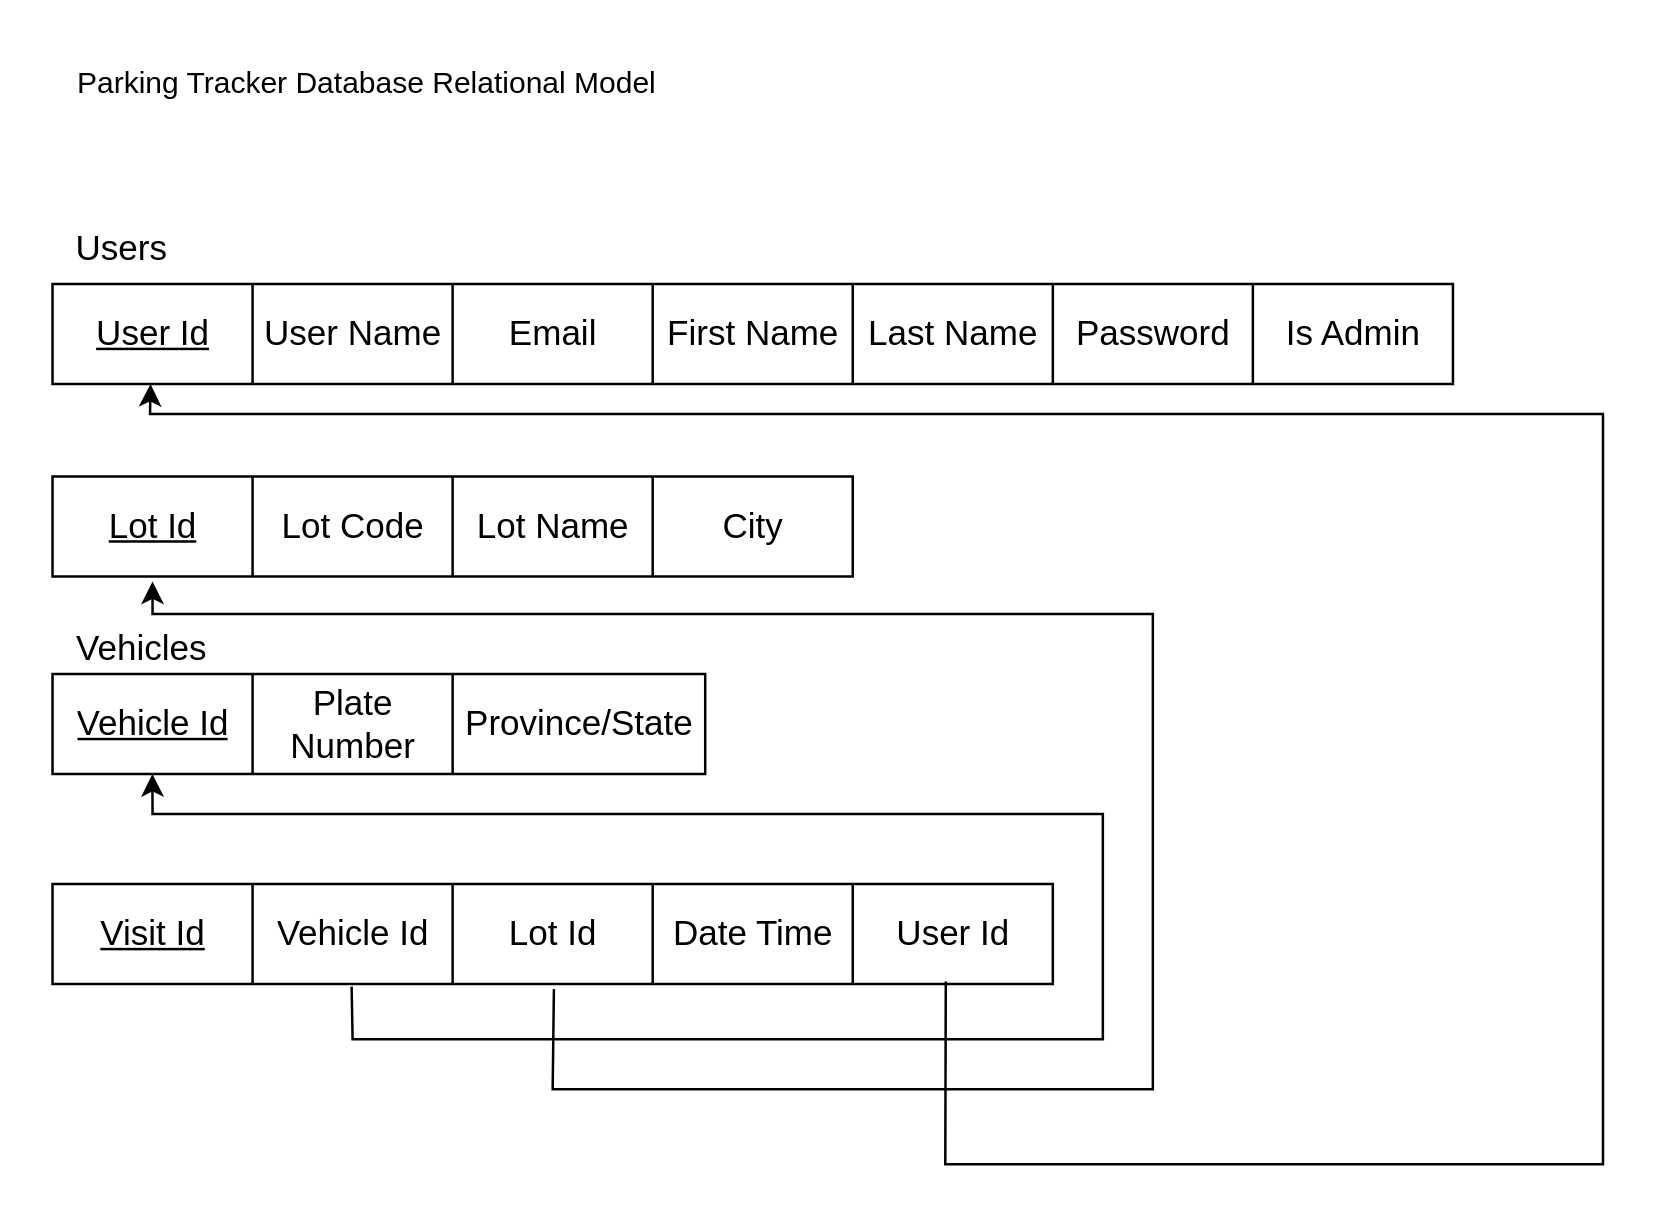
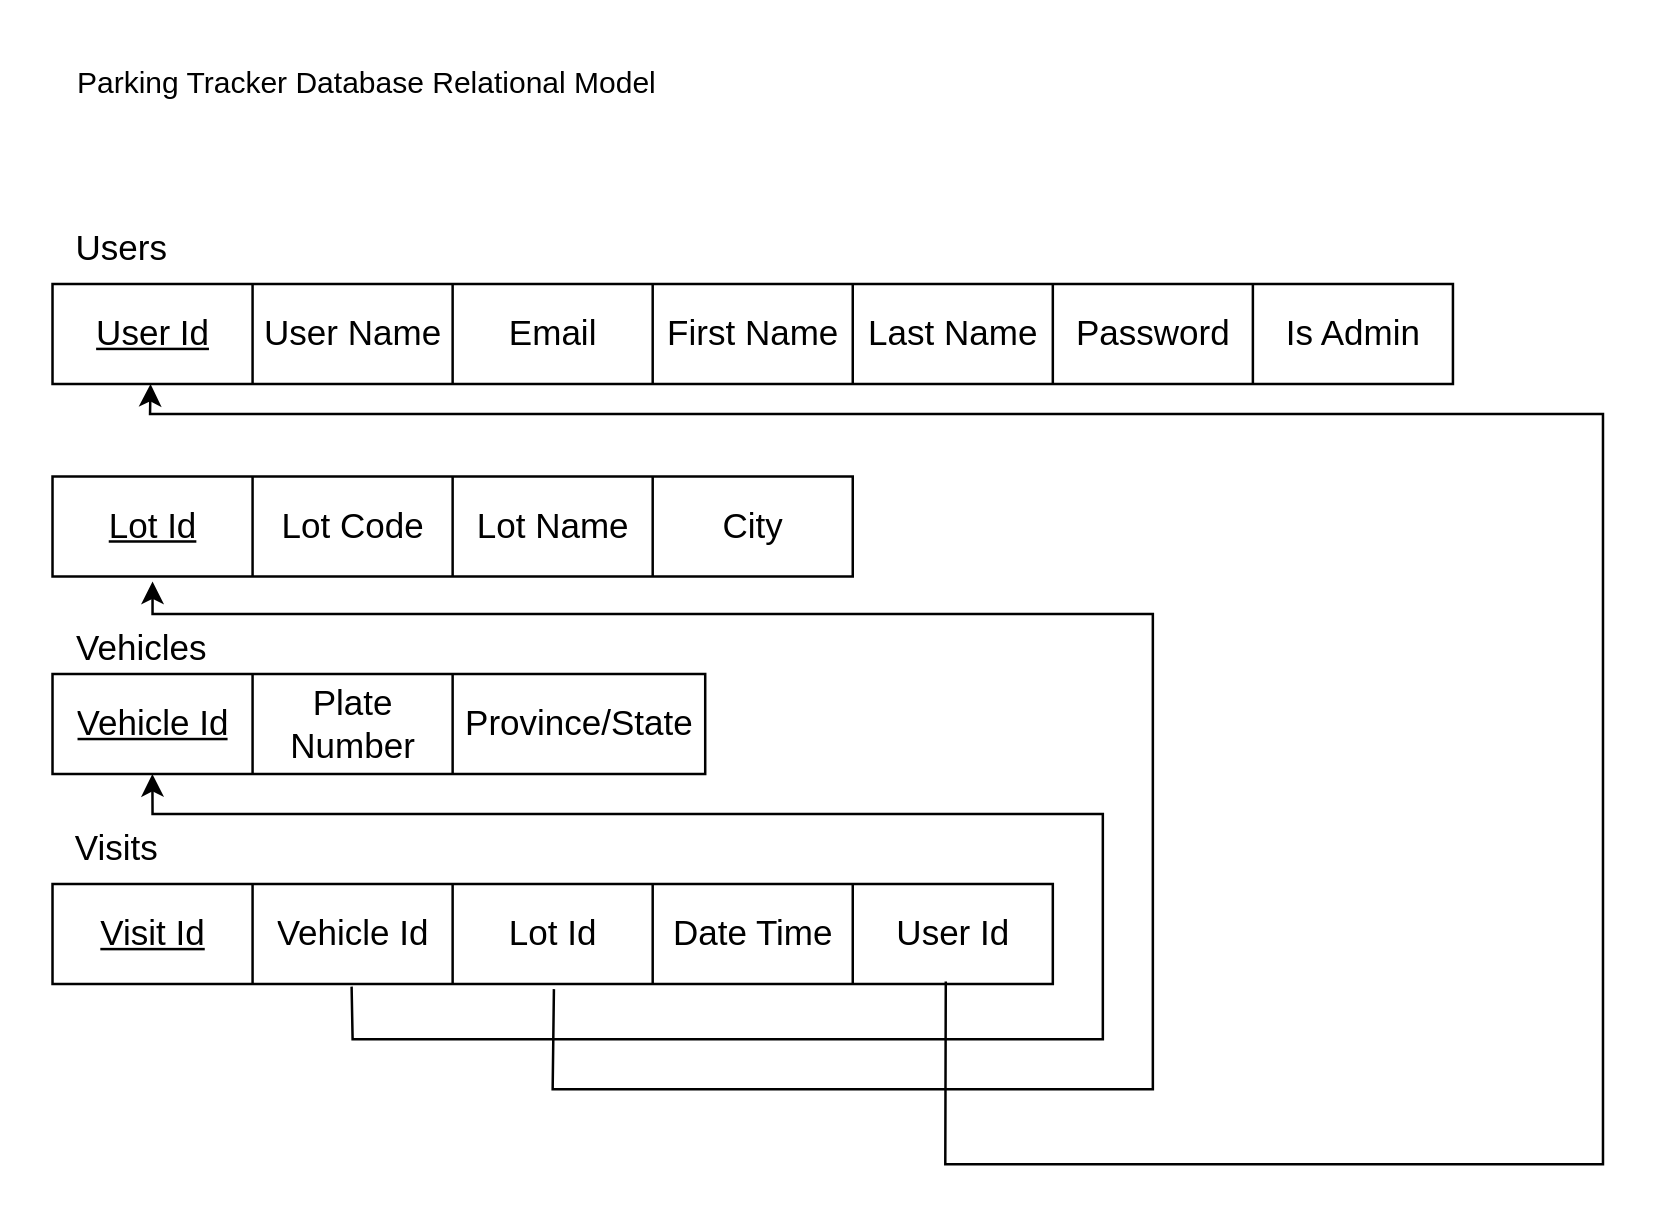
none -> (115, 849)
